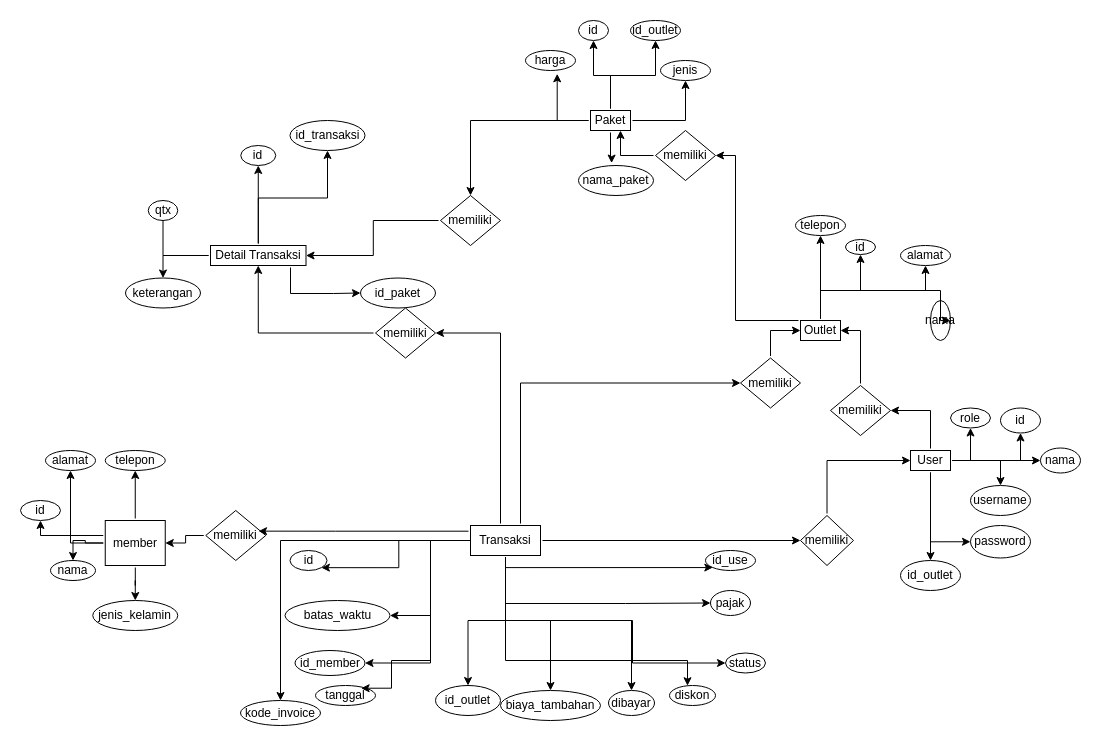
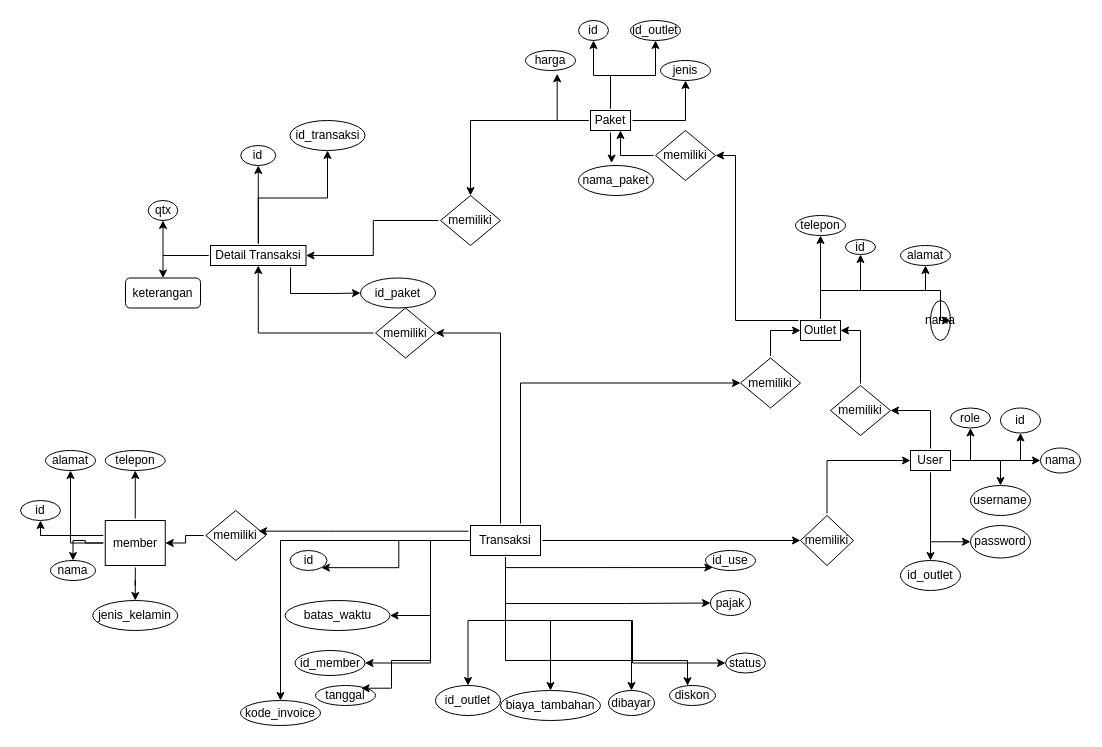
(163, 227) -> (163, 229)
(163, 293) -> (163, 293)
